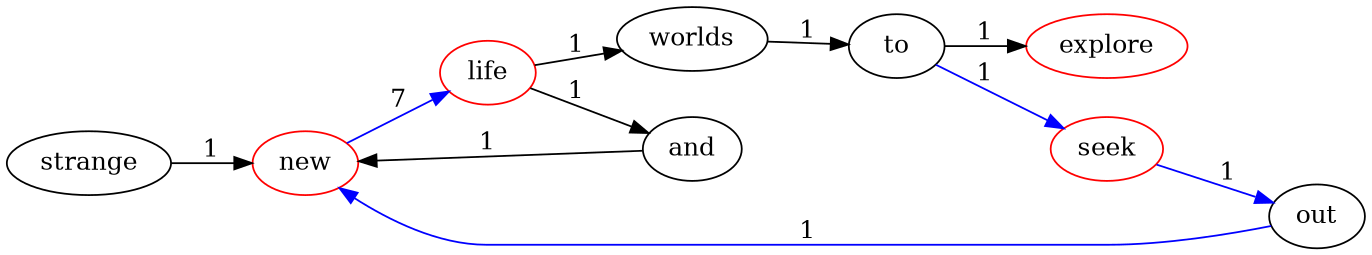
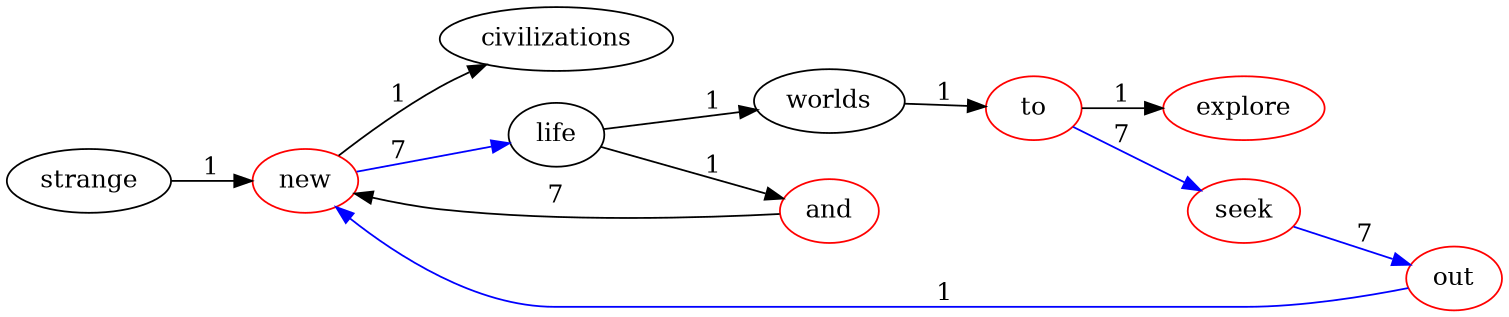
none -> (556, 39)
(897, 46) -> (1034, 108)
(488, 73) -> (556, 135)
(985, 74) -> (1122, 136)
(488, 143) -> (556, 196)
(692, 149) -> (829, 211)
(1228, 173) -> (1365, 235)
(1317, 216) -> (1454, 278)
